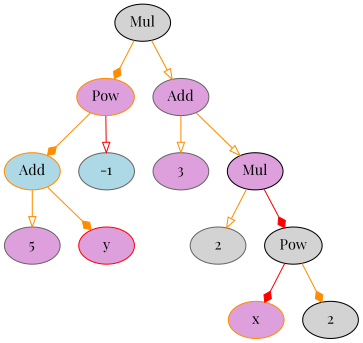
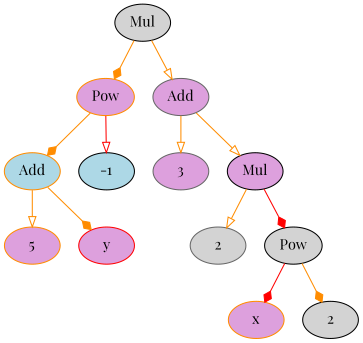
(107, 171) -> (107, 171)
(32, 246) -> (32, 246)
